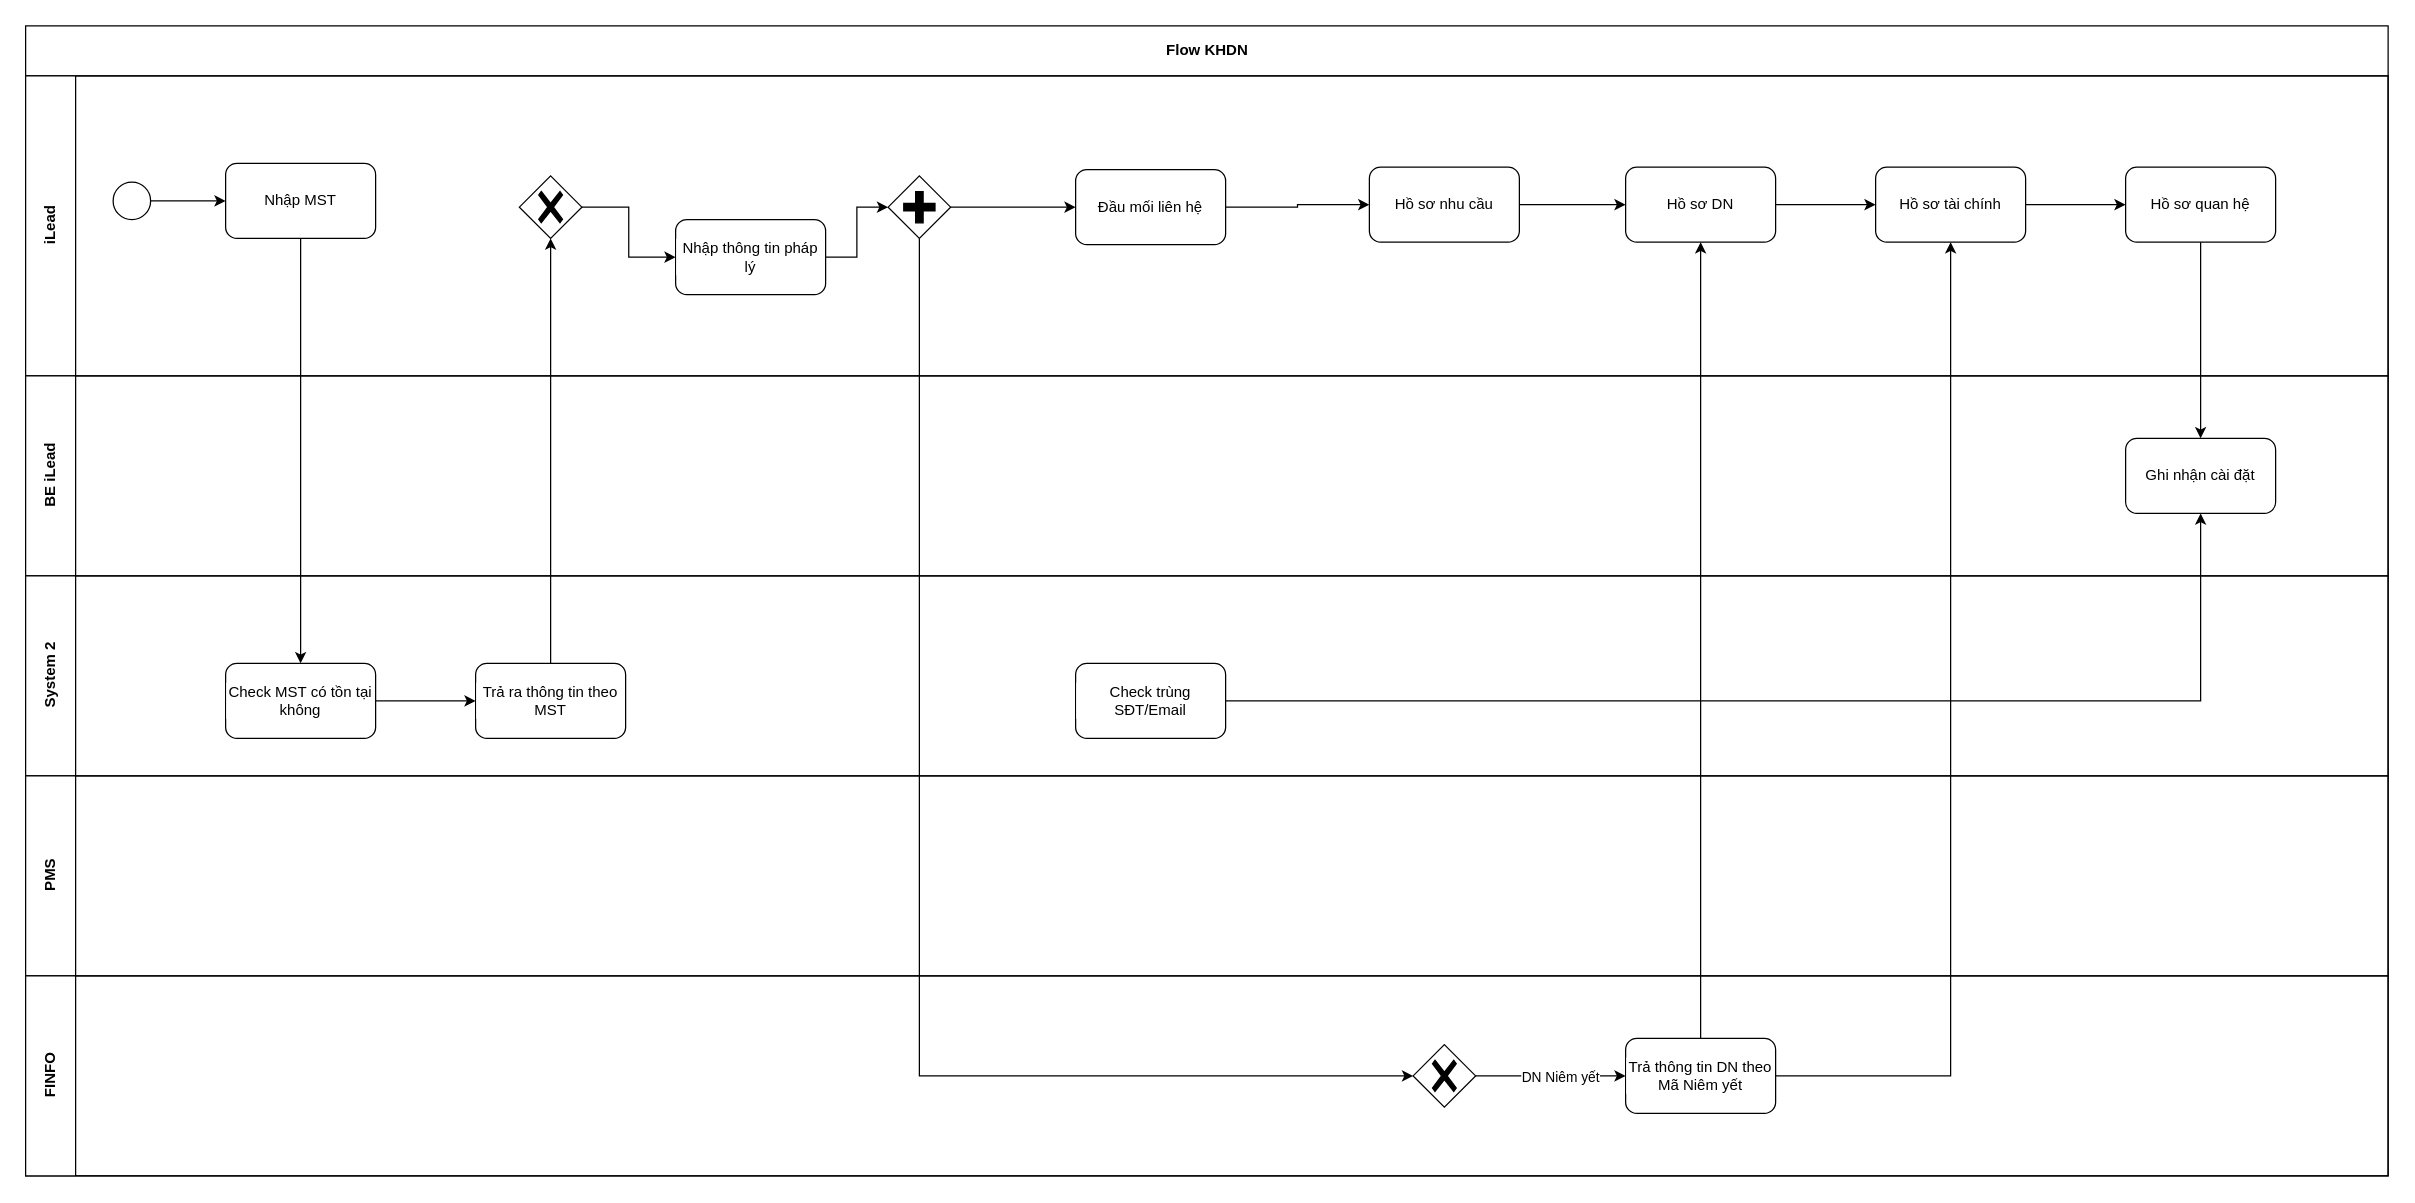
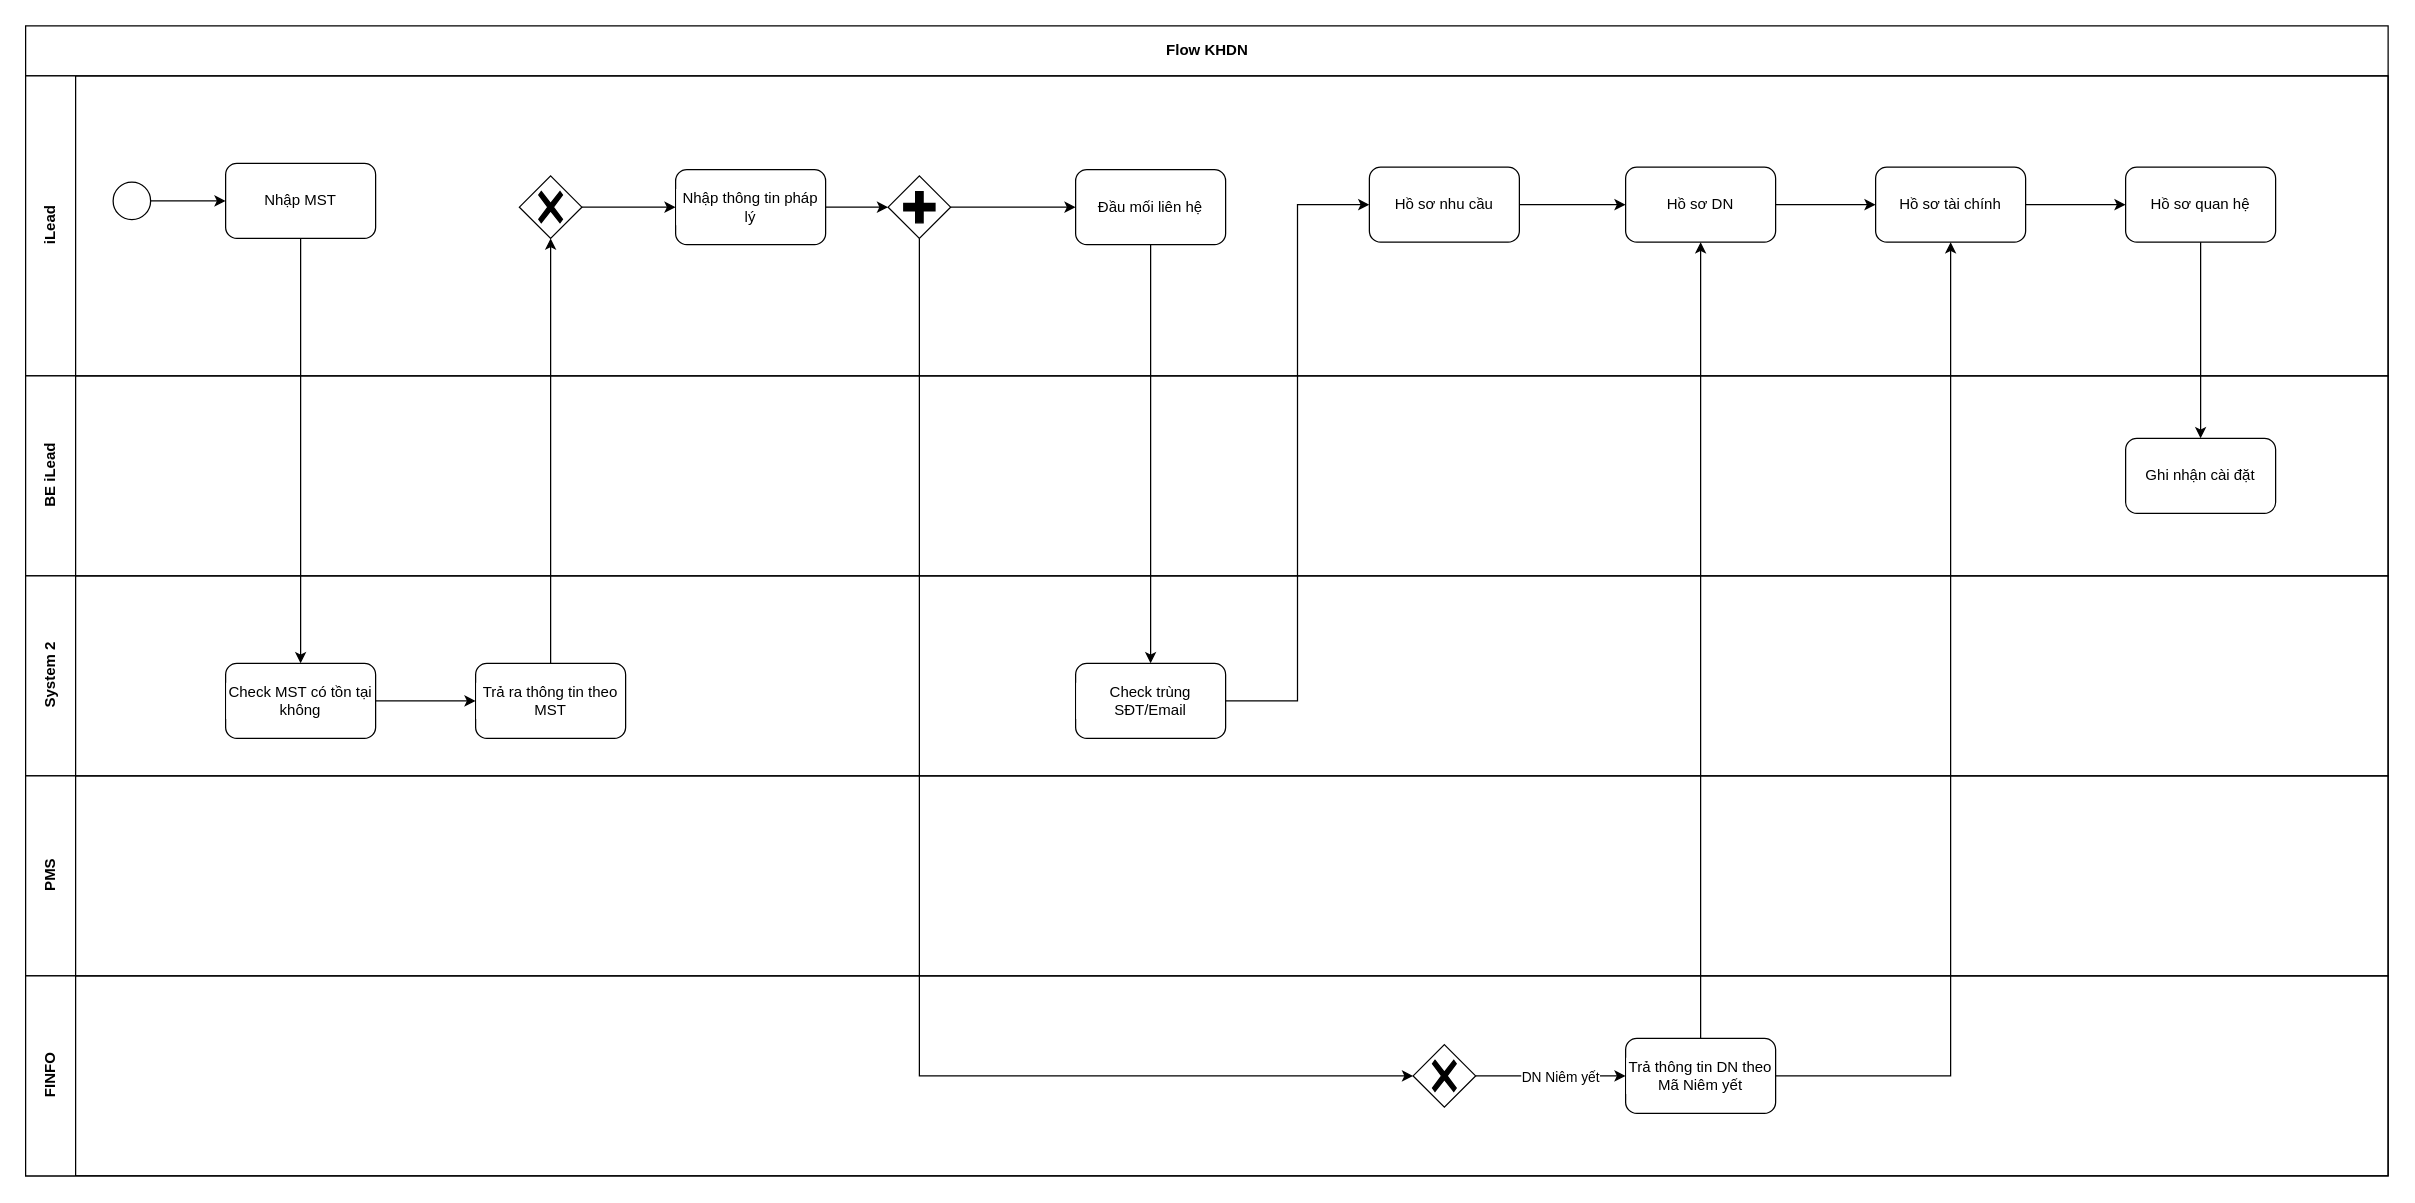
(1260, 207) -> (1151, 450)
(751, 257) -> (751, 207)
(1837, 701) -> (1298, 456)
